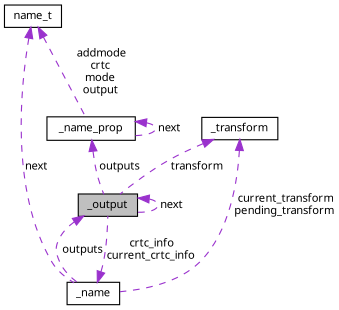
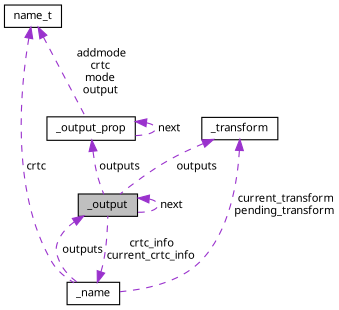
(91, 129) -> (91, 129)
(35, 167) -> (35, 167)
(196, 167) -> (196, 167)
